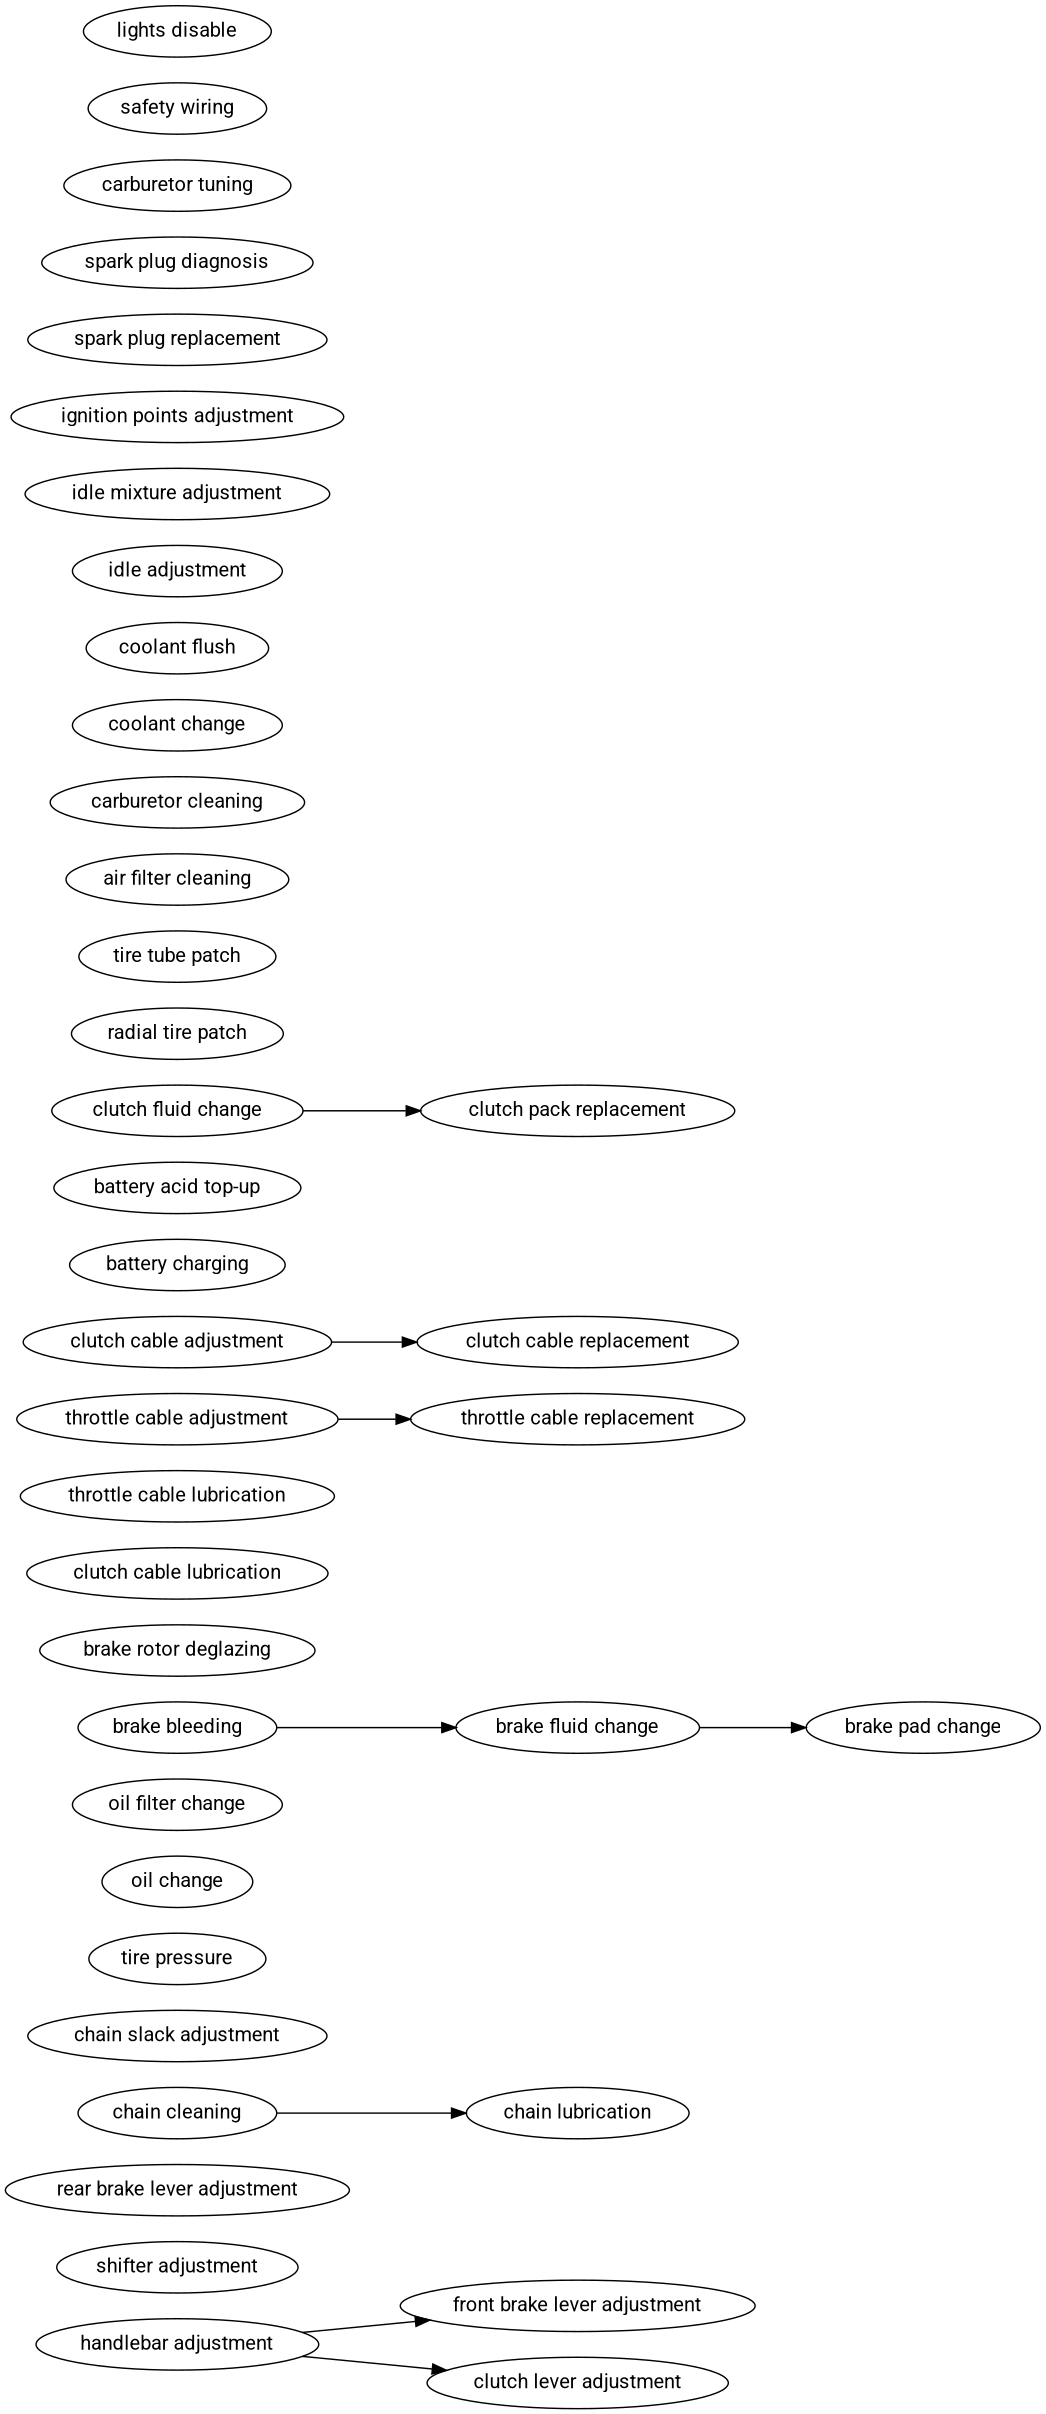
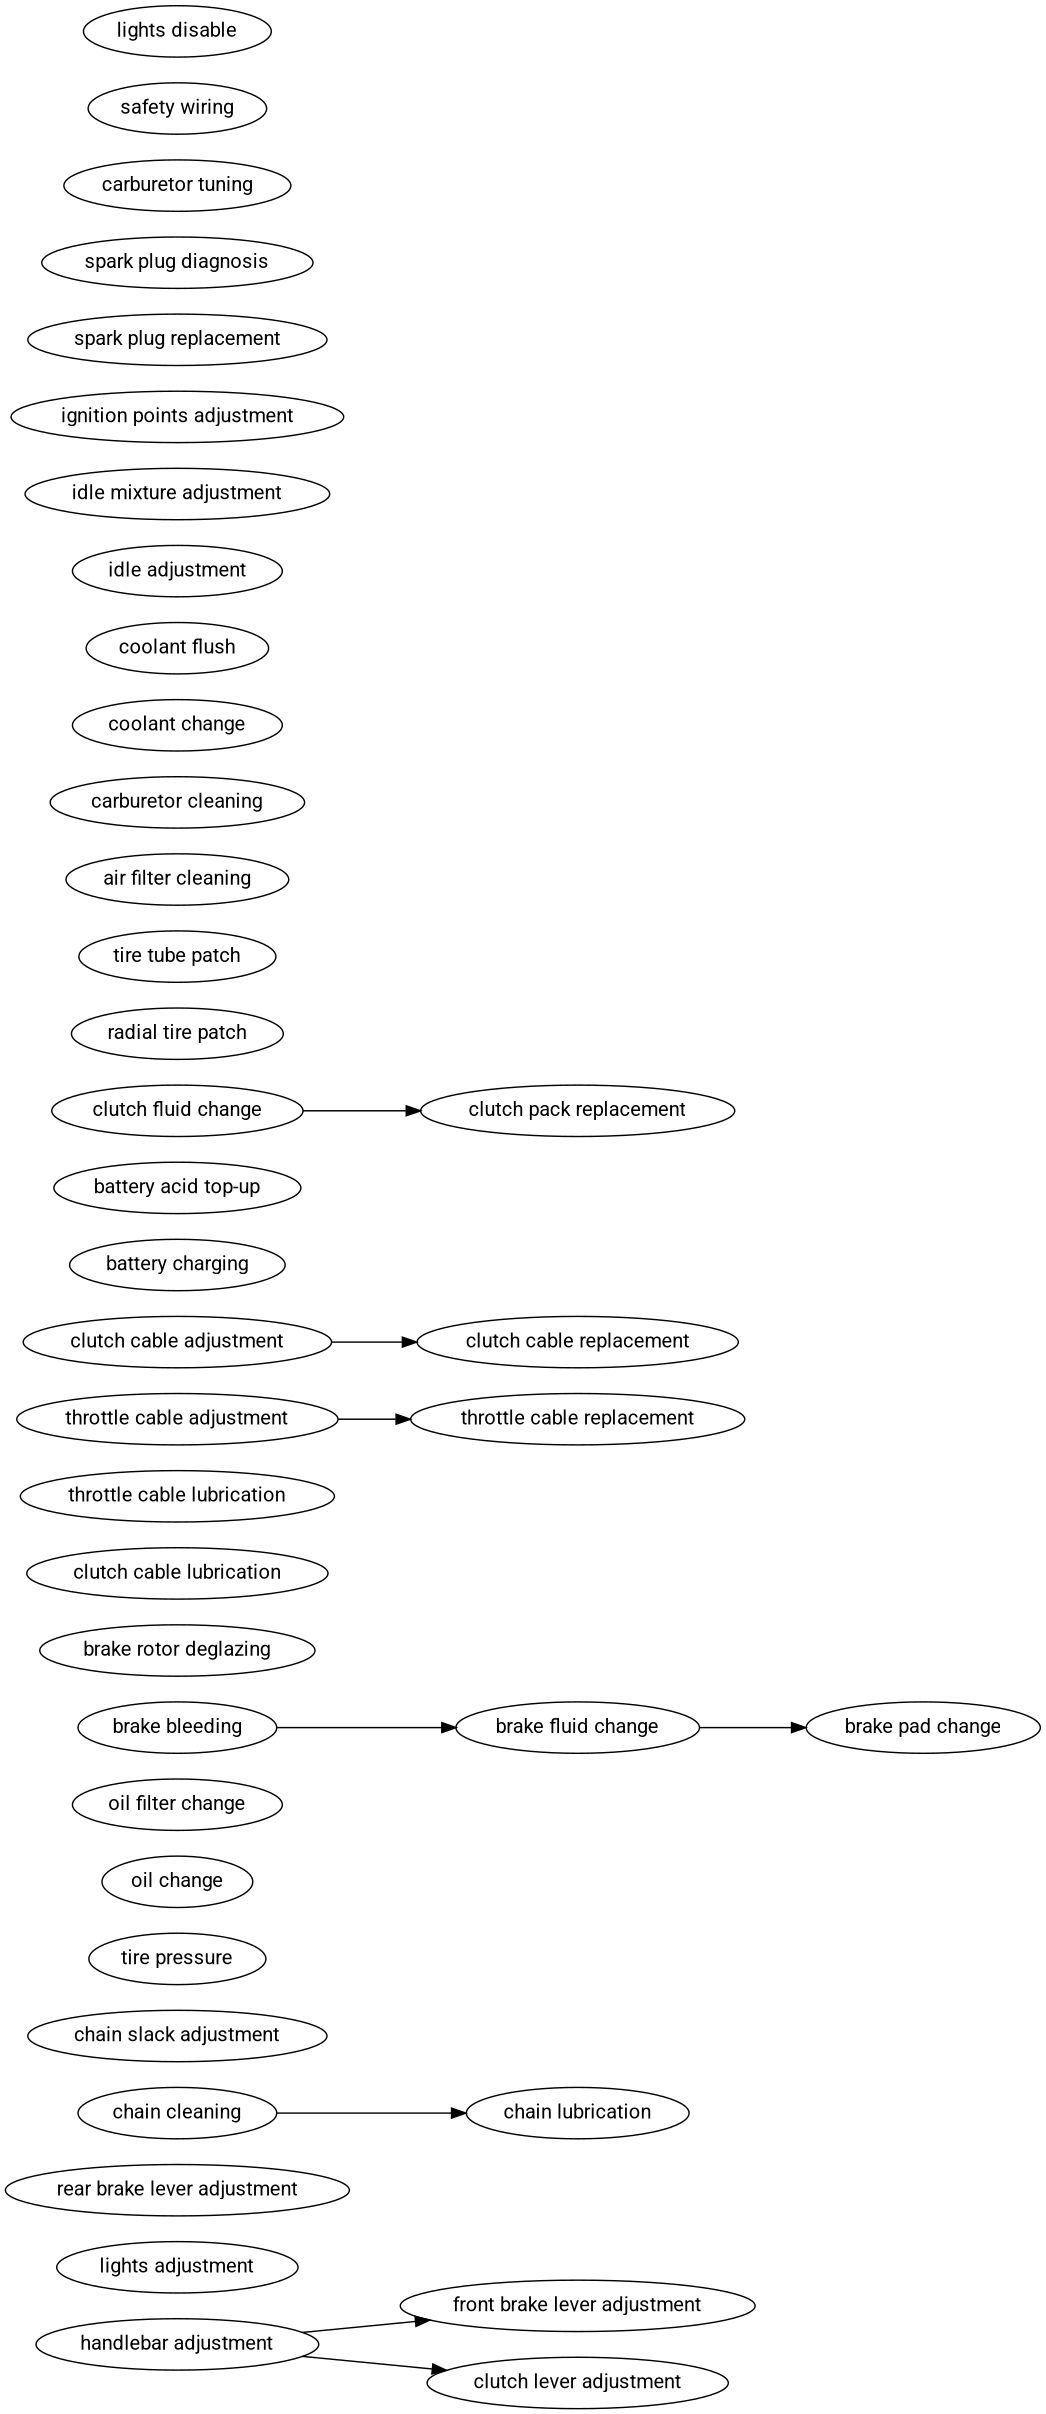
(177, 2267) -> (177, 2267)
